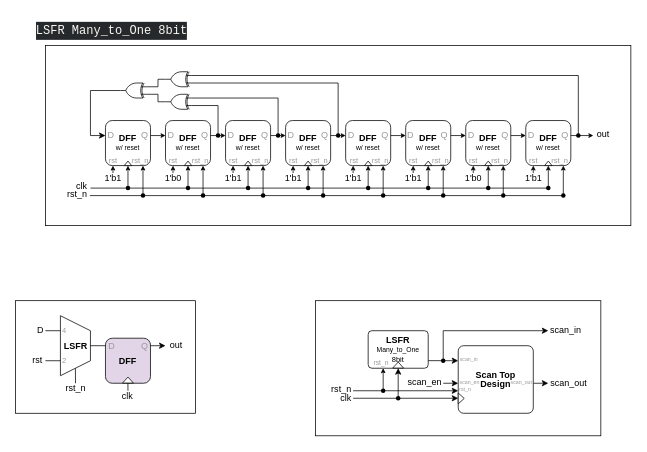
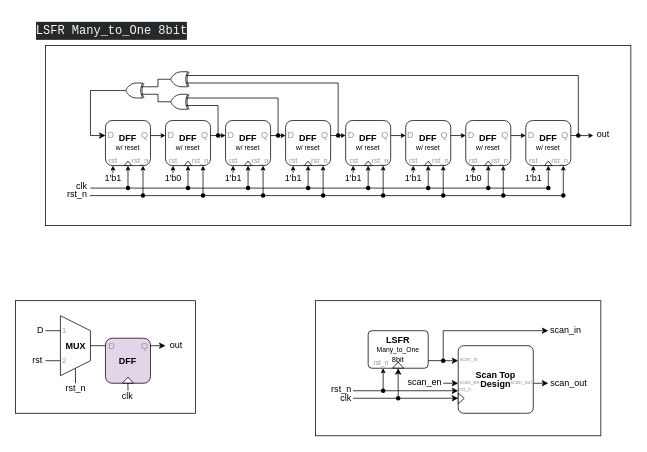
(65, 330) -> (65, 330)
(76, 346) -> (76, 346)
